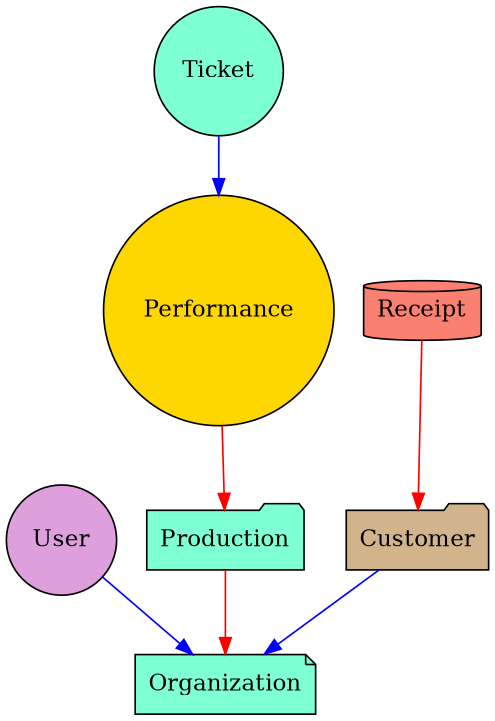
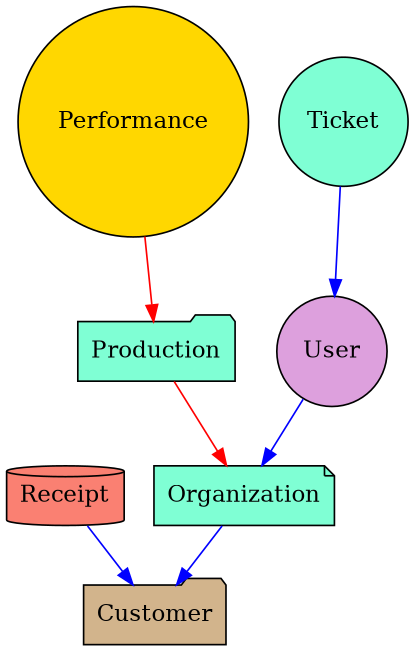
(219, 157) -> (338, 233)
(420, 417) -> (105, 549)
(329, 607) -> (204, 549)
